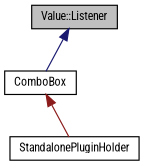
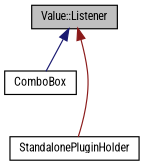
(60, 121) -> (88, 89)
